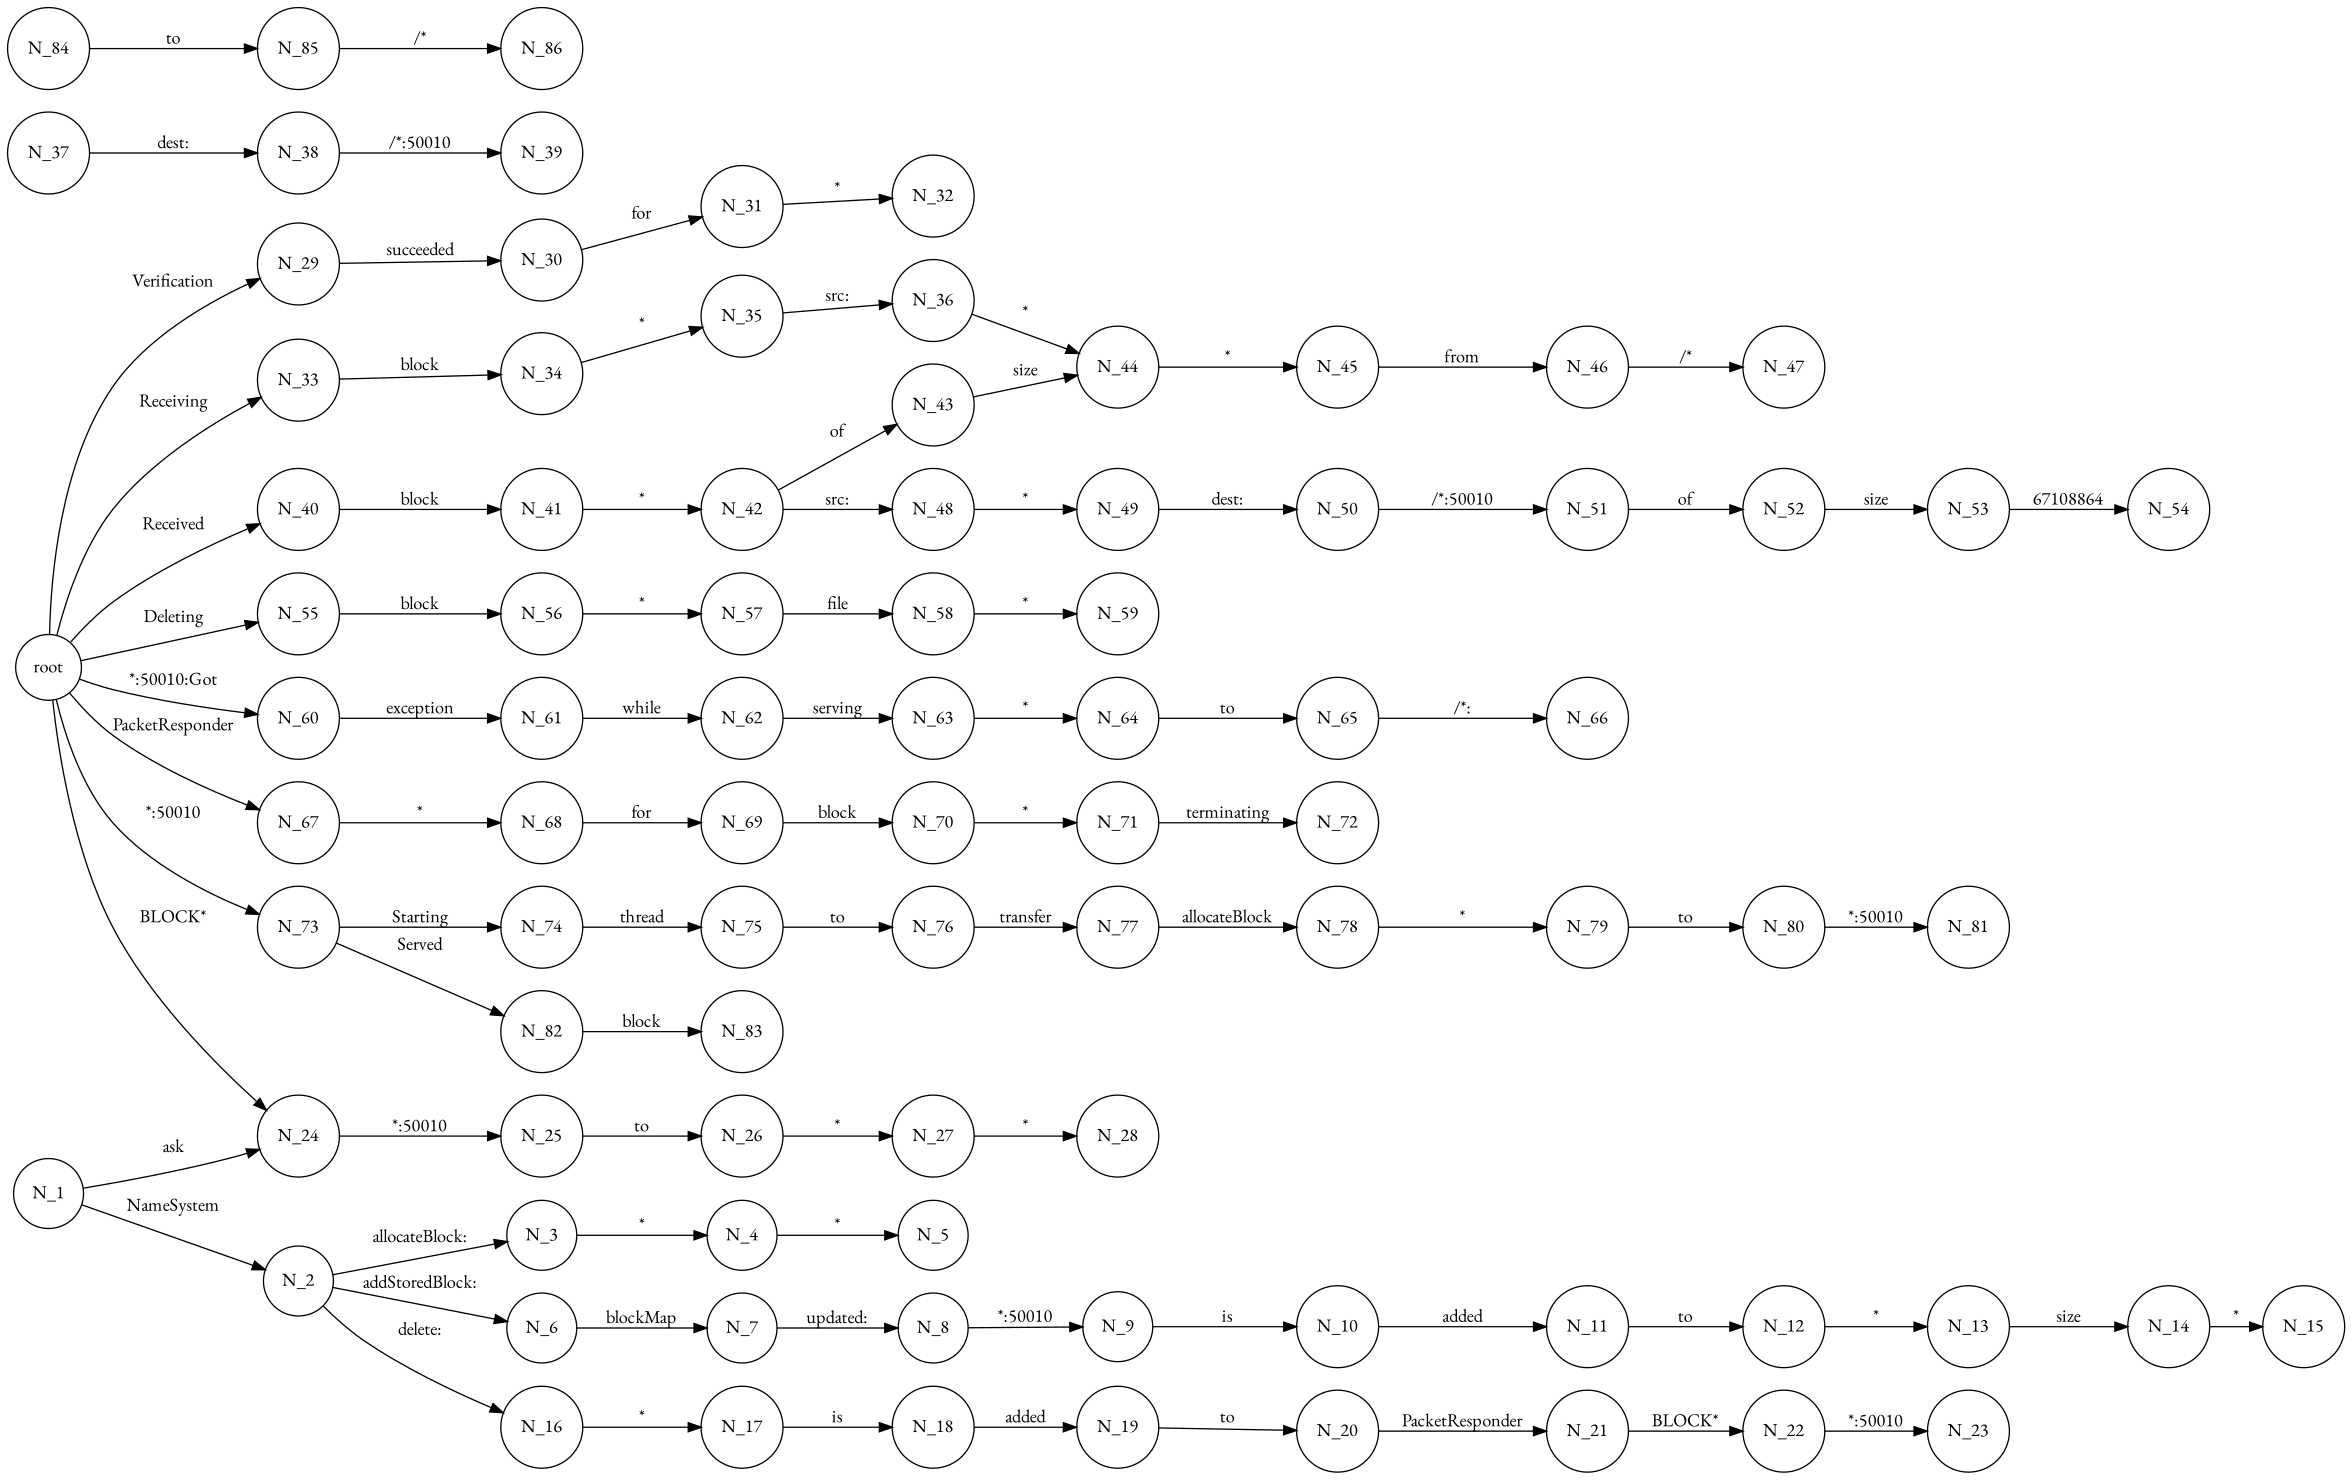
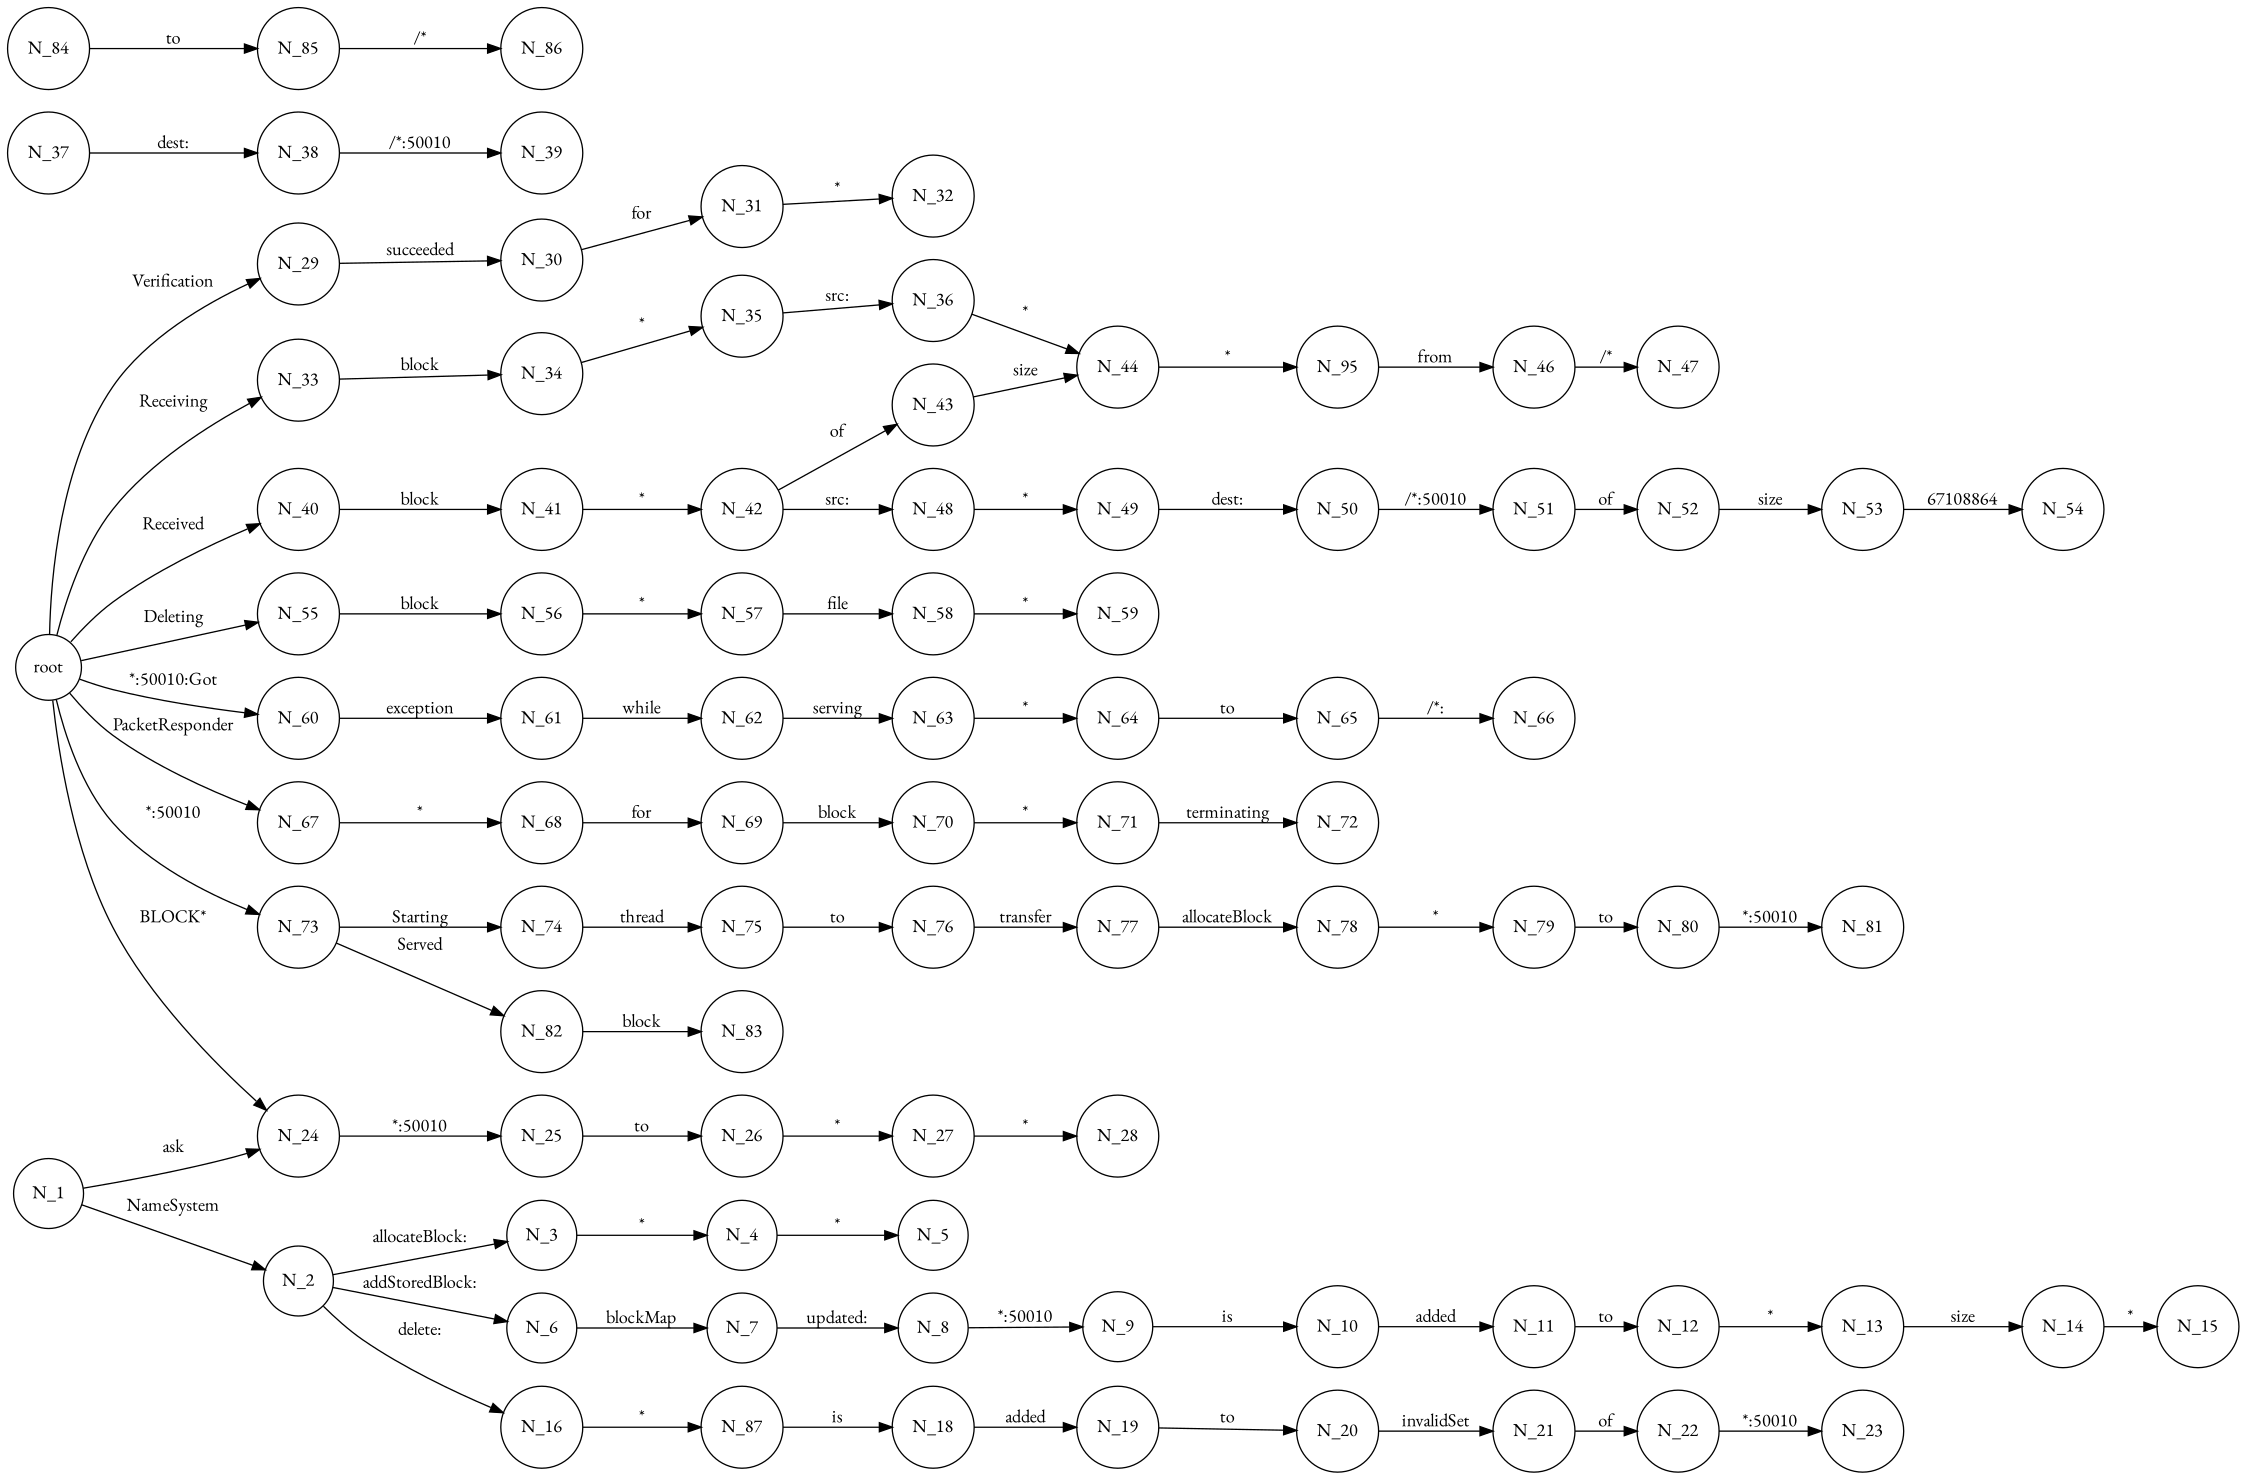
(1338, 367) -> (1338, 367)
(1463, 1421) -> (1436, 1421)
(1686, 1421) -> (1606, 1421)
(742, 1427) -> (742, 1427)
